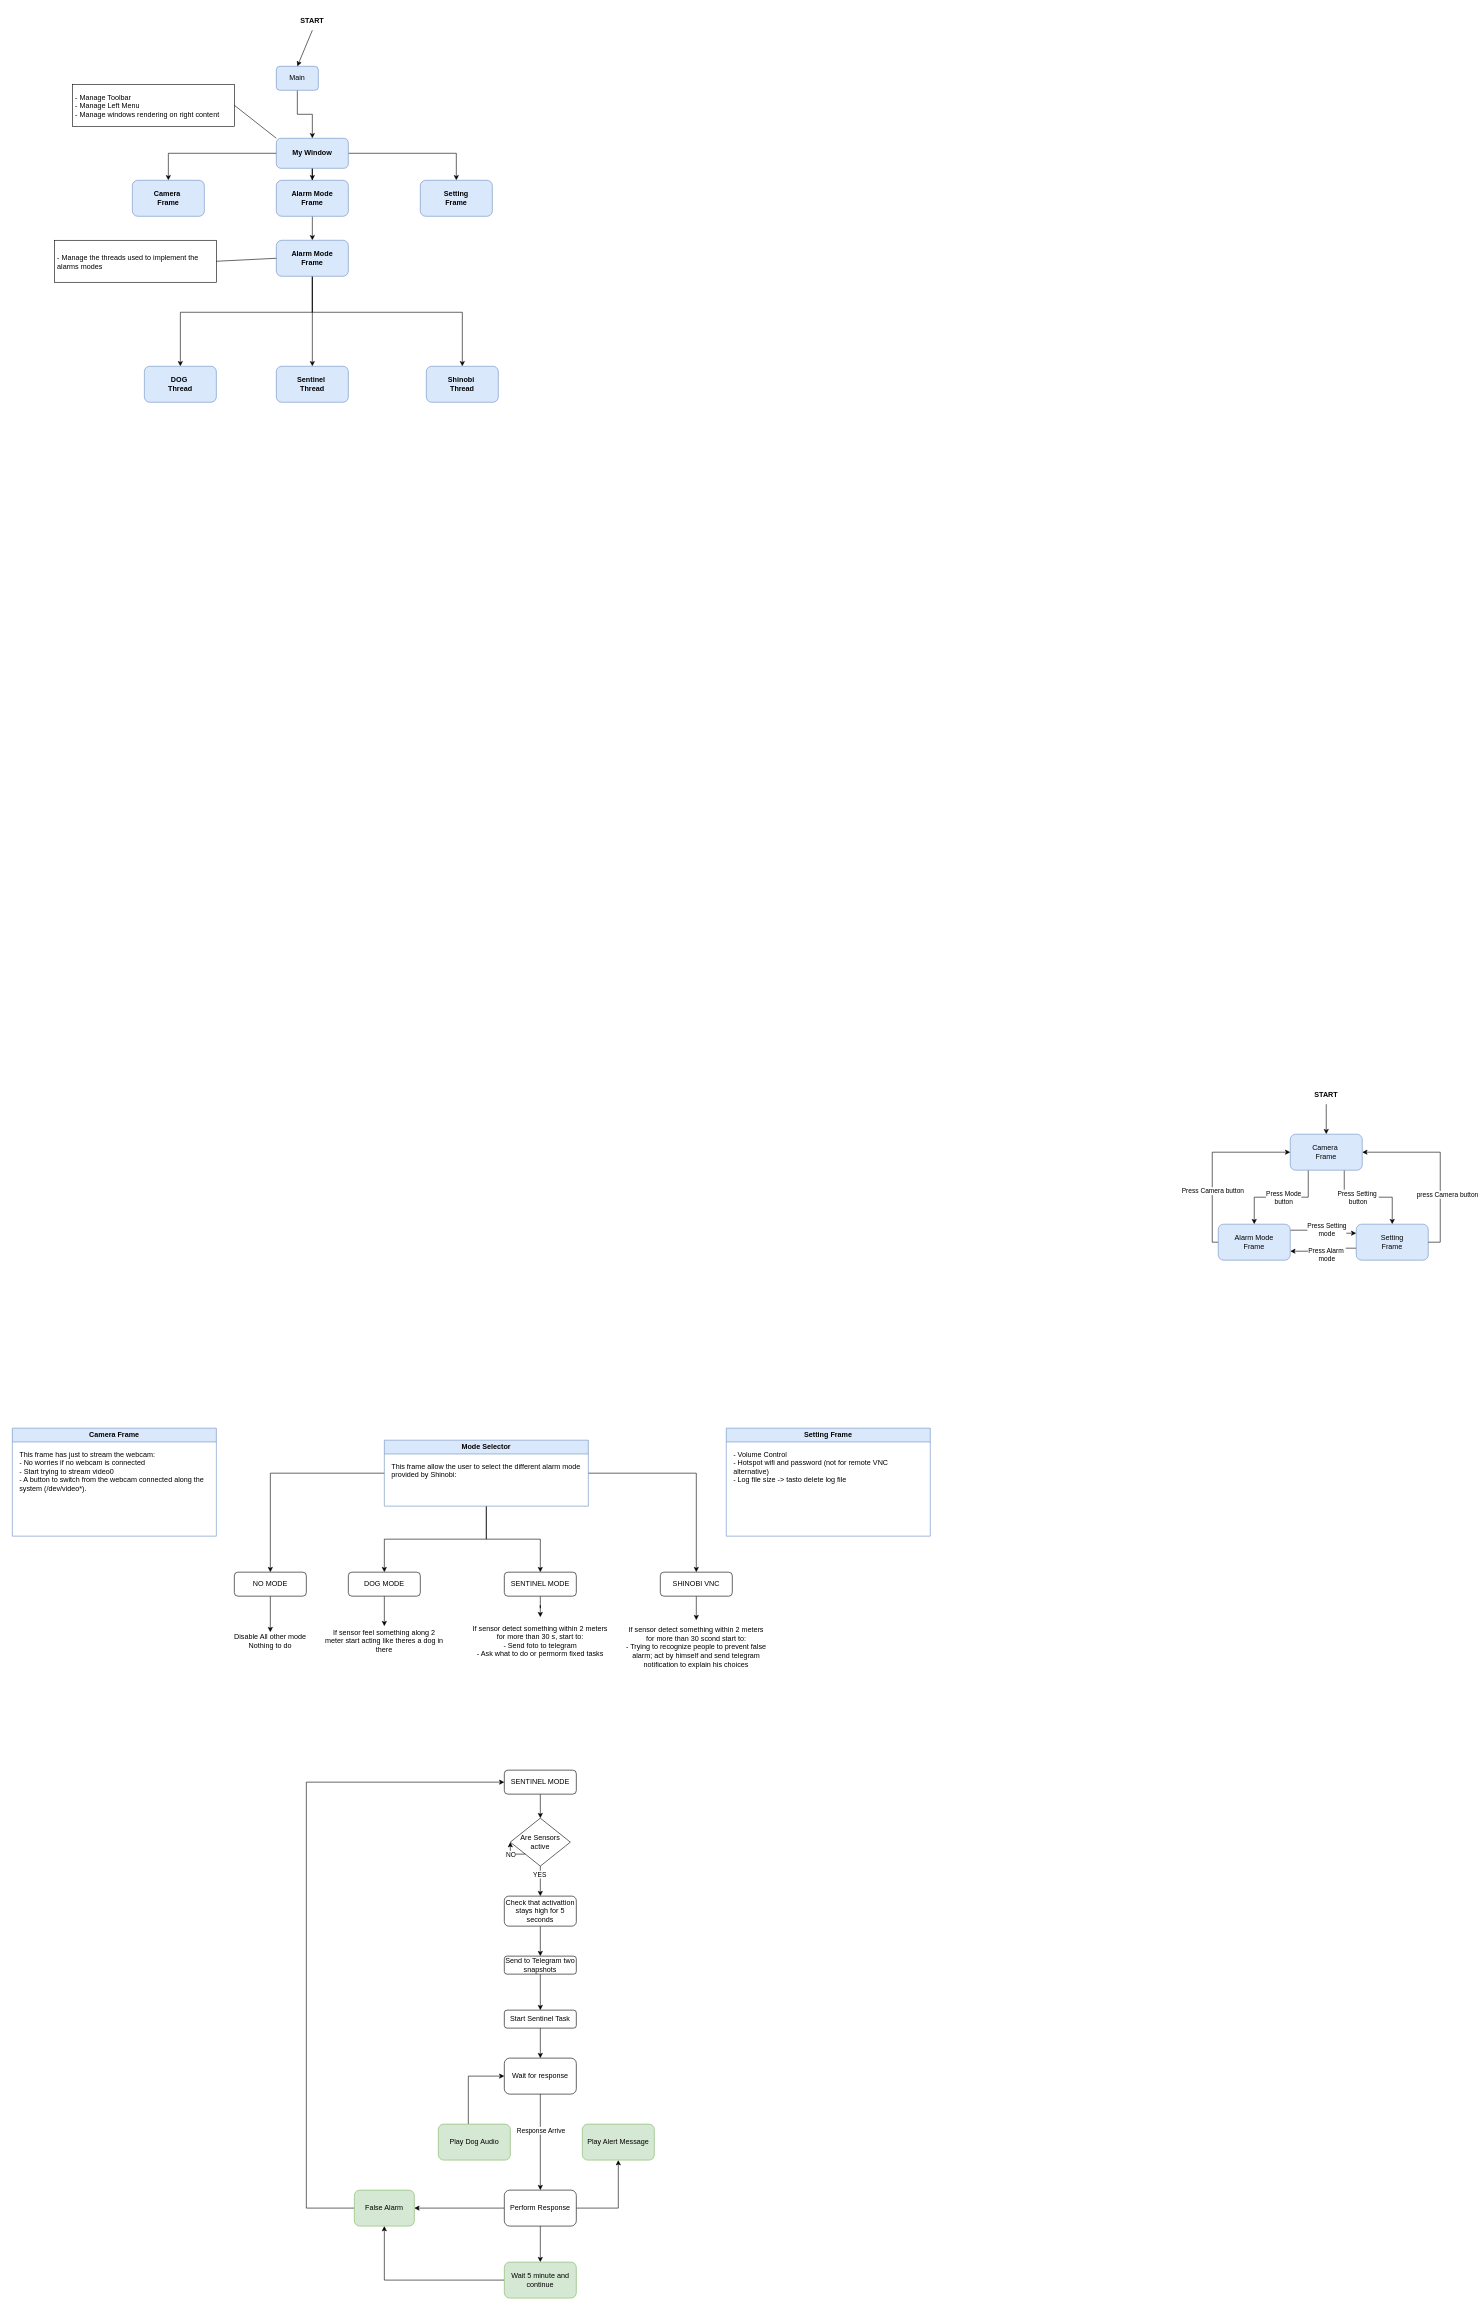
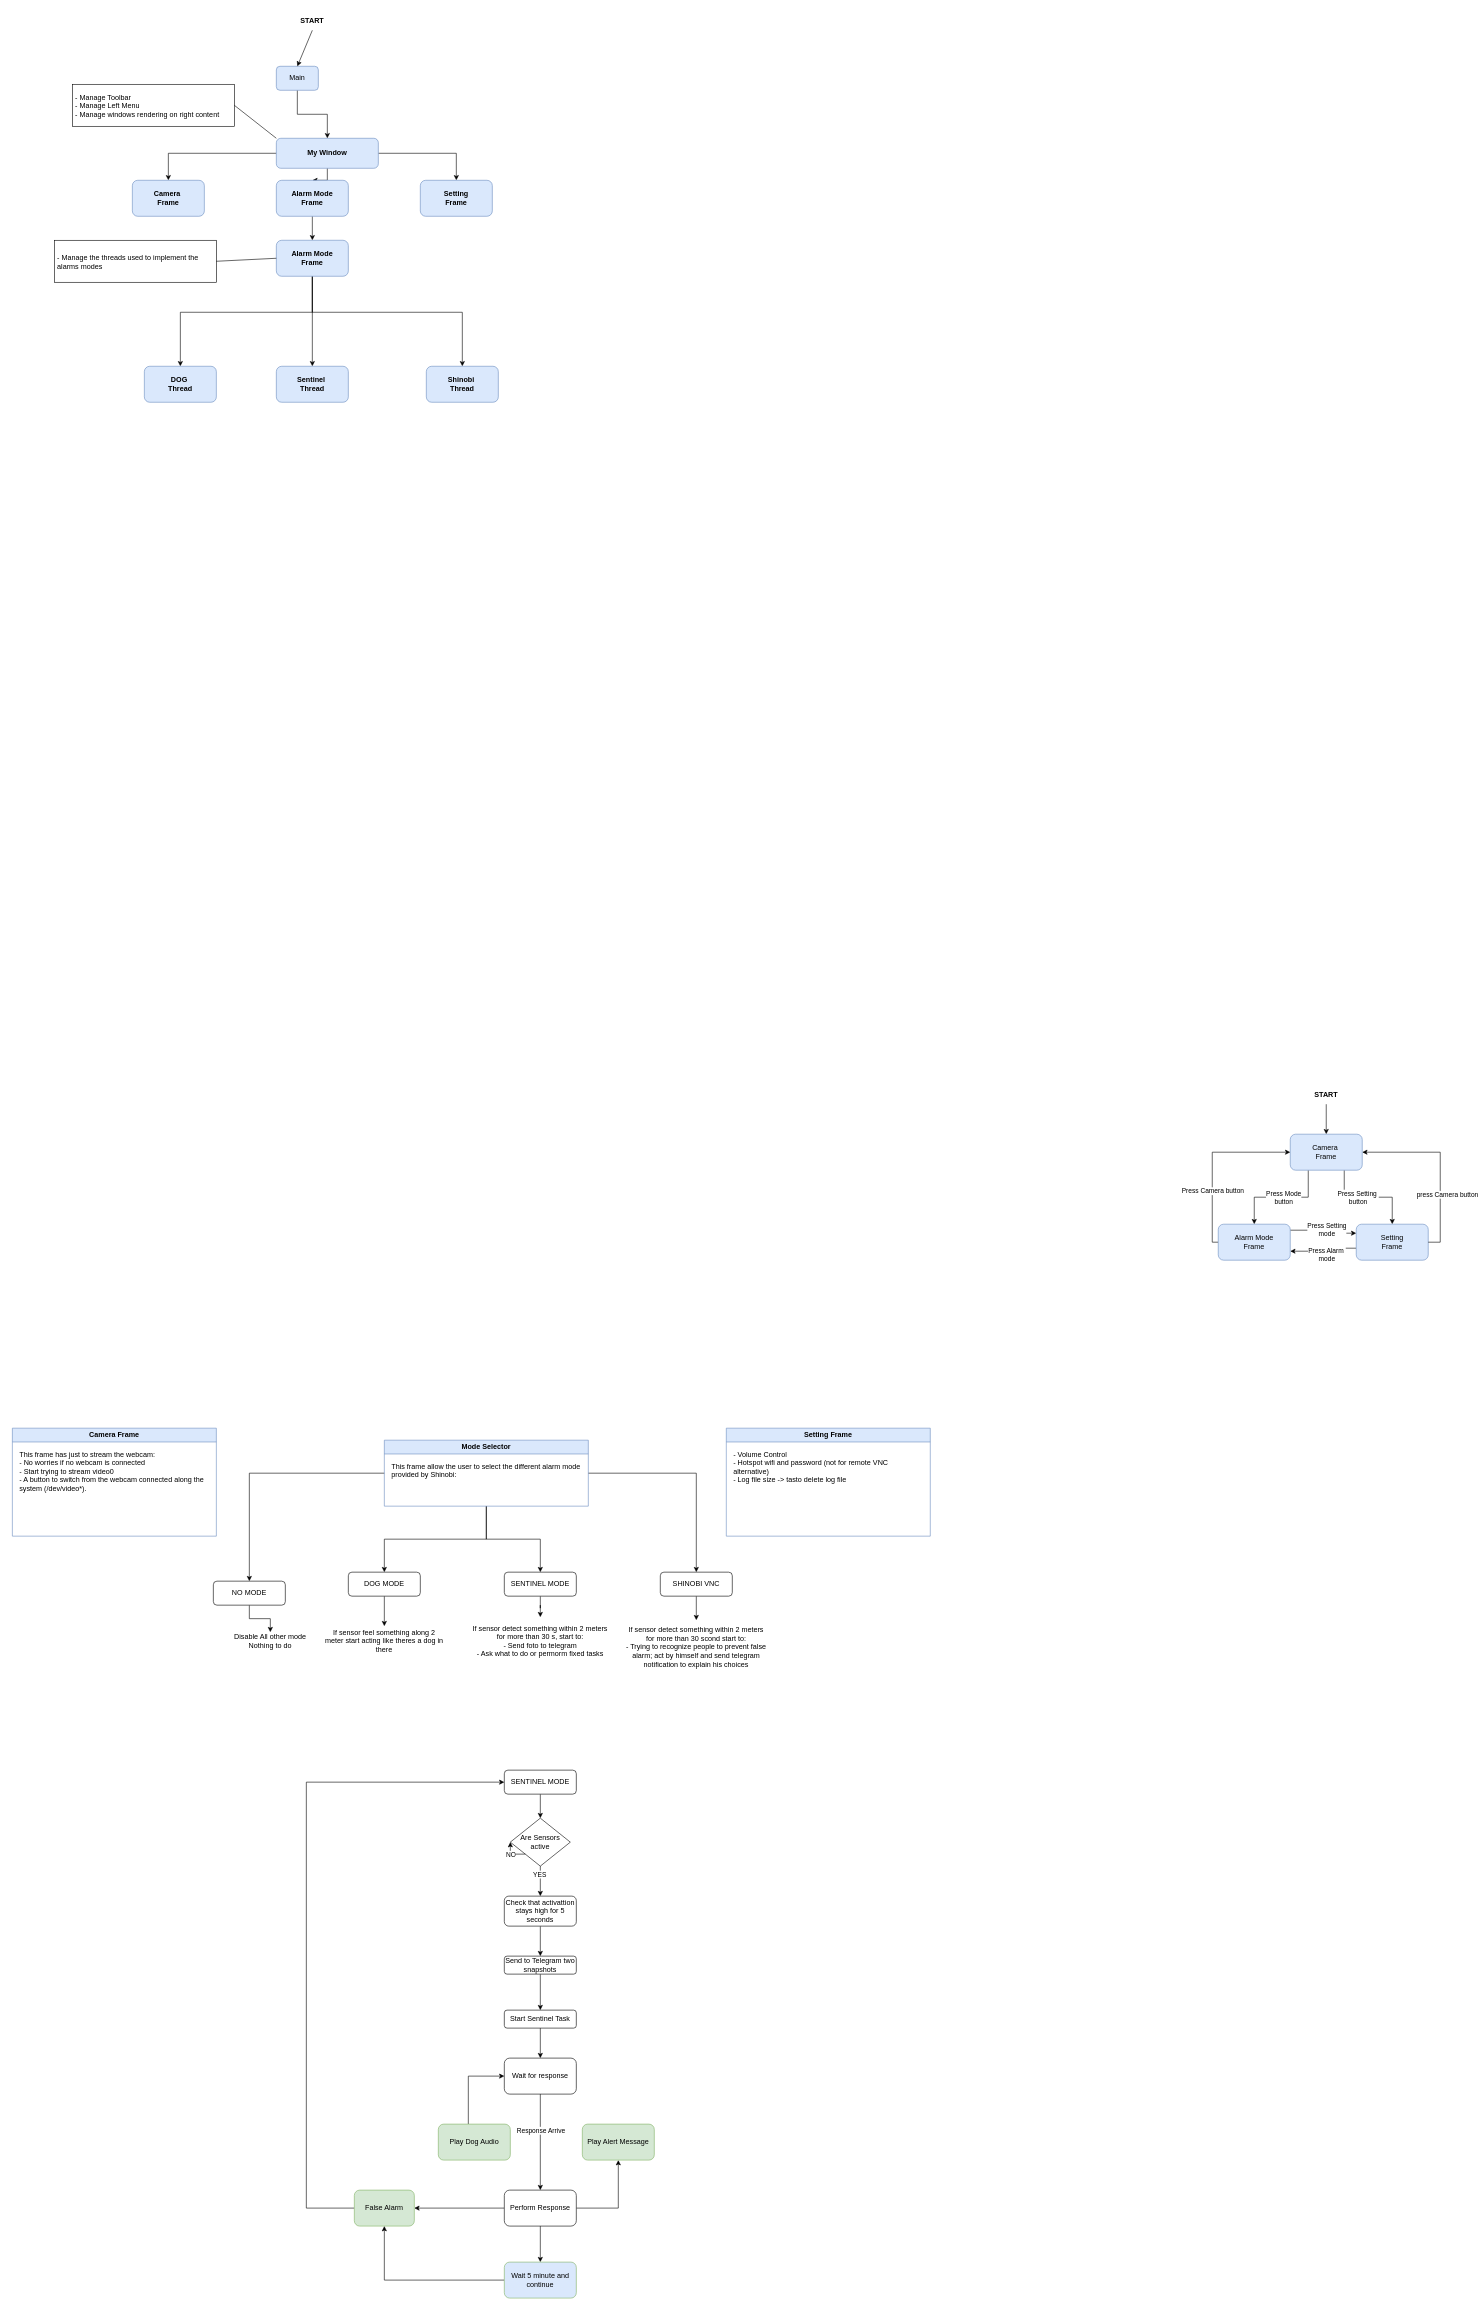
(312, 153) -> (327, 153)
(270, 1584) -> (249, 1593)
(540, 2280) -> (540, 2280)
